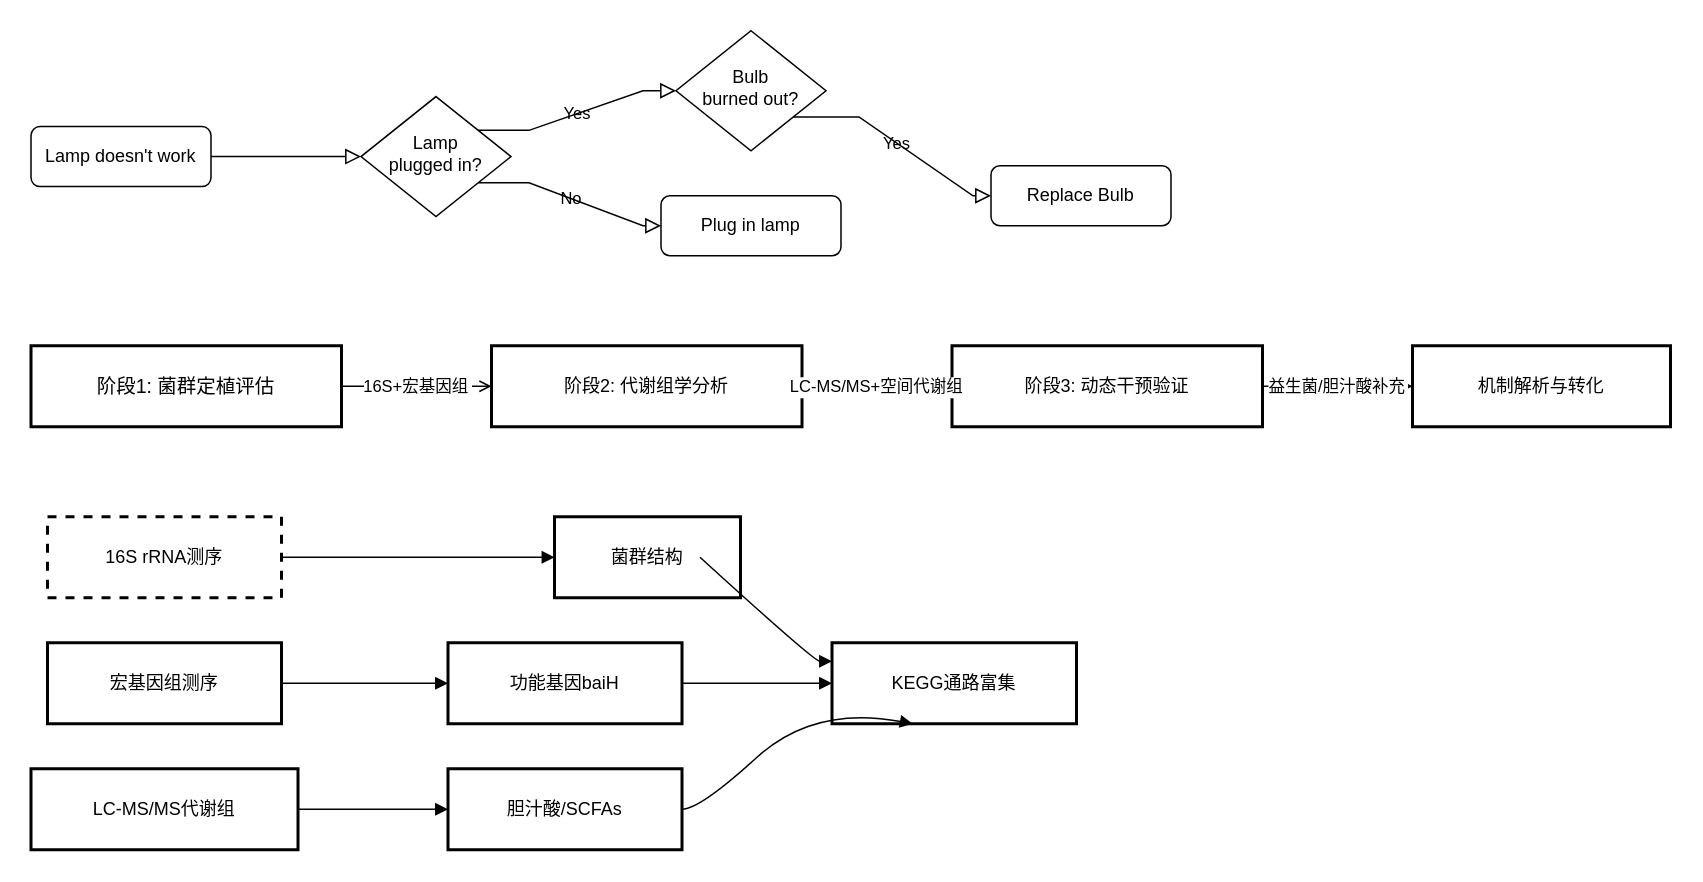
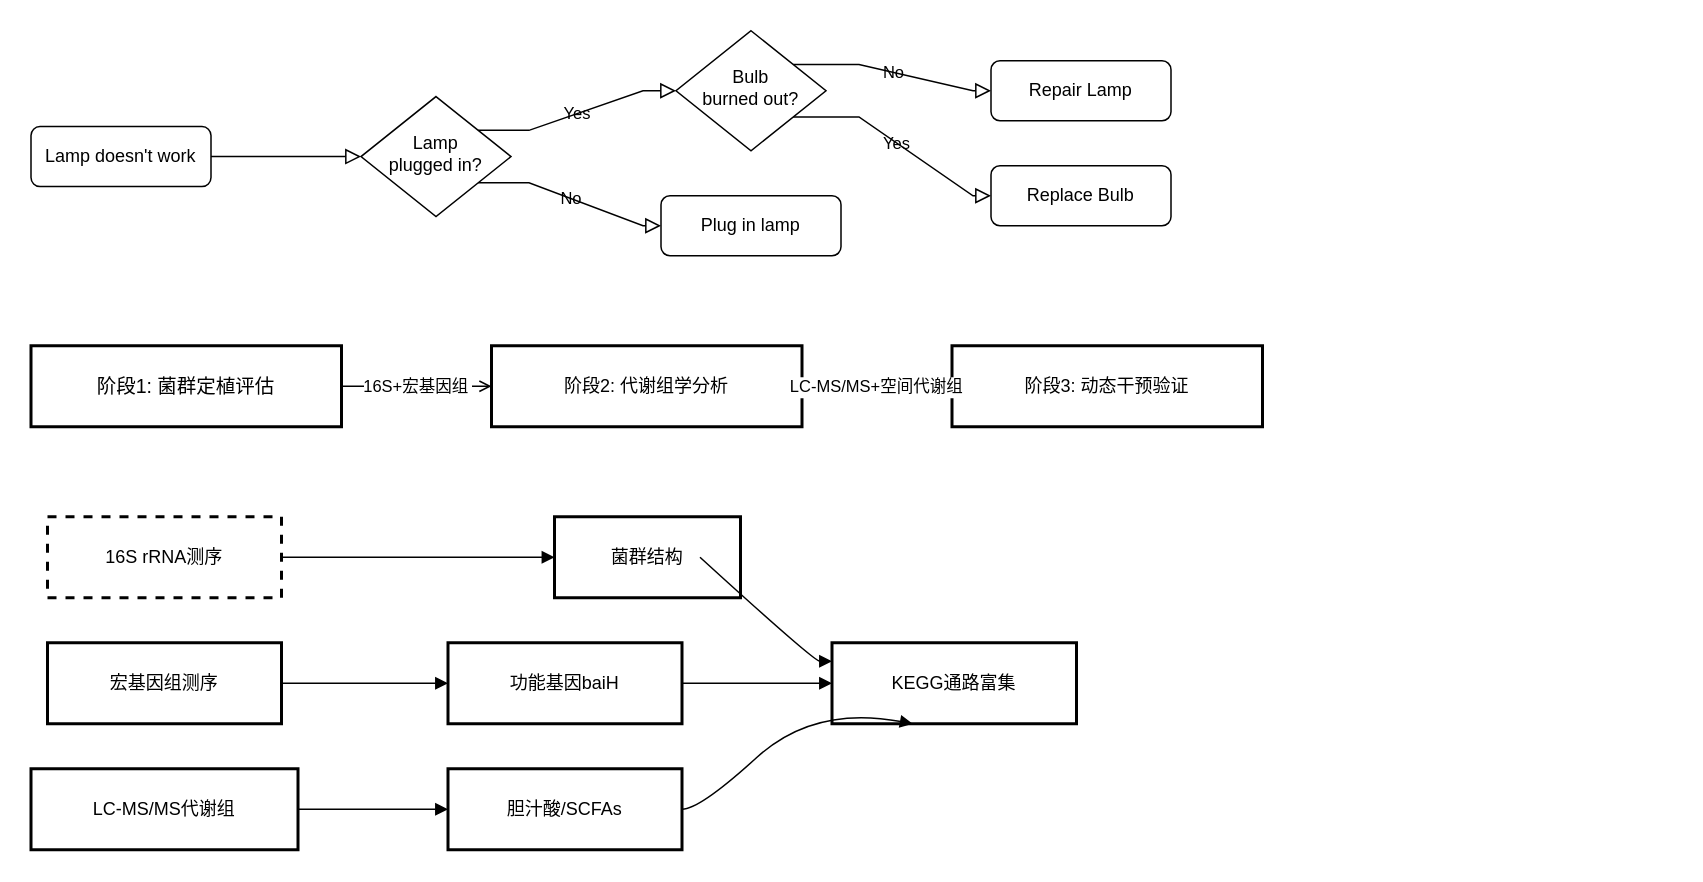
none -> (884, 70)
none -> (1081, 91)
(1329, 386) -> none
(1541, 386) -> none
